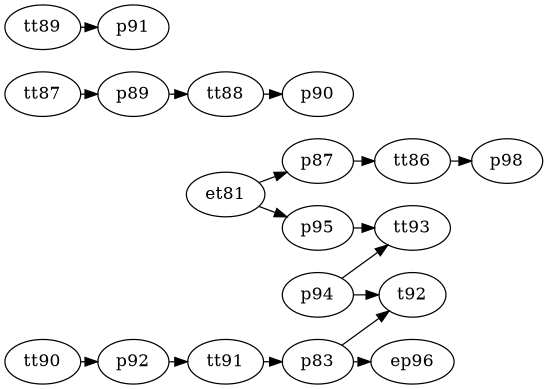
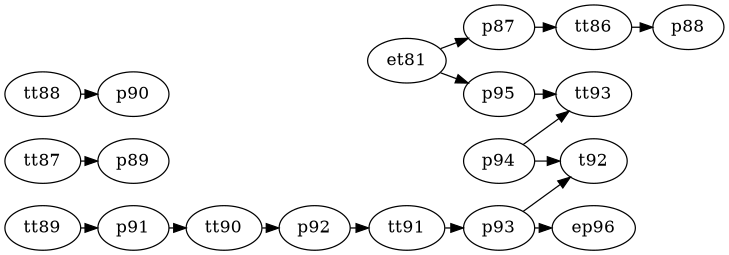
(172, 94) -> none
(507, 161) -> (688, 27)
none -> (171, 228)
(318, 362) -> (499, 228)
